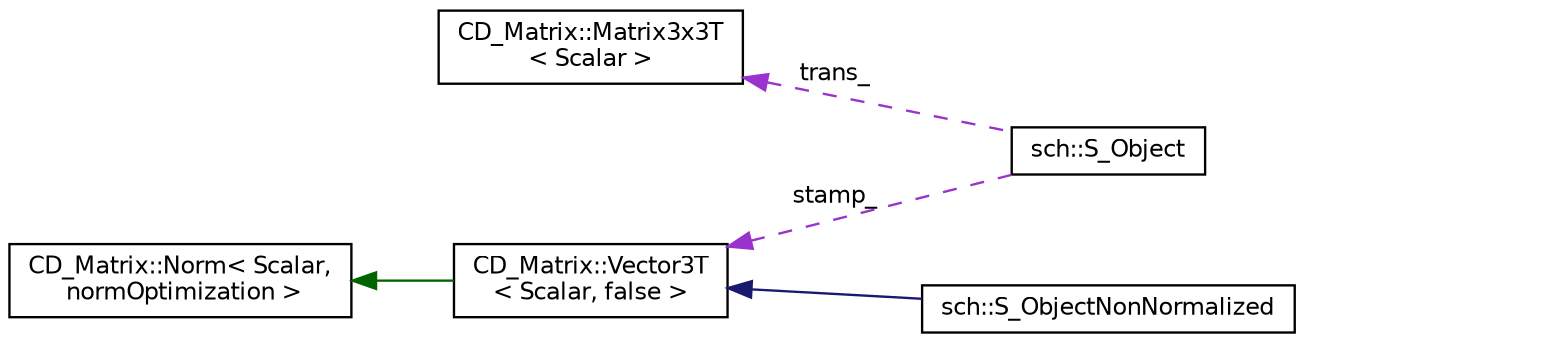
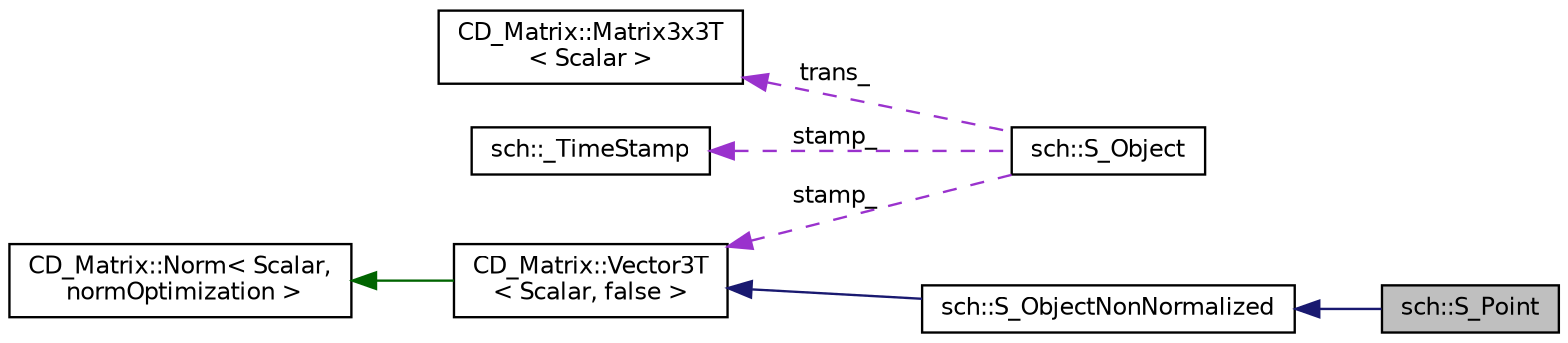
none -> (591, 151)
none -> (1470, 309)
